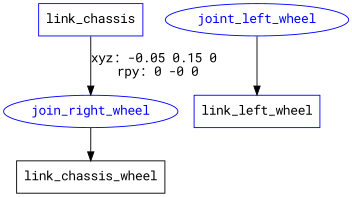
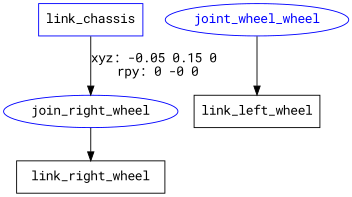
(257, 20) -> (257, 20)
(91, 111) -> (91, 111)
(257, 111) -> (257, 111)
(91, 177) -> (91, 177)
